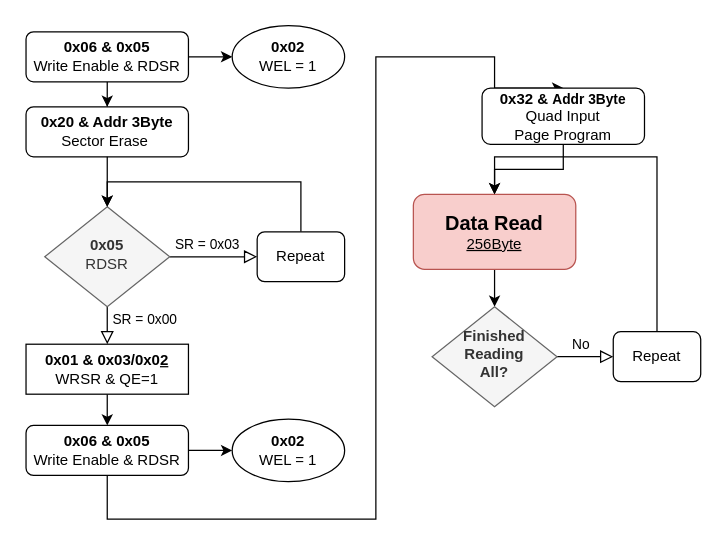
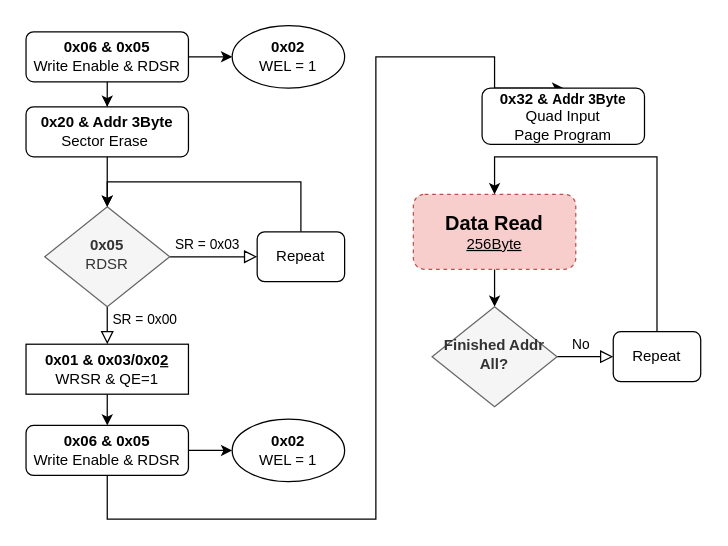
(543, 169) -> none
(494, 232) -> (494, 232)
(494, 354) -> (494, 354)
